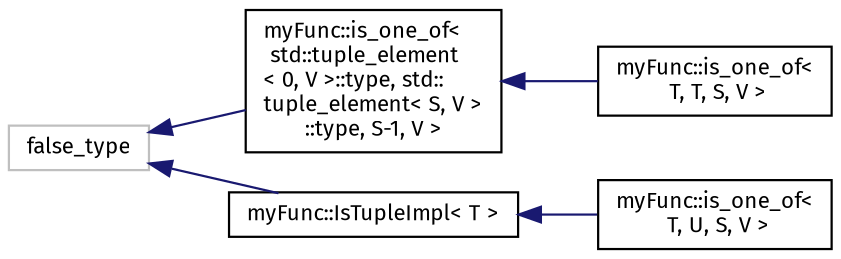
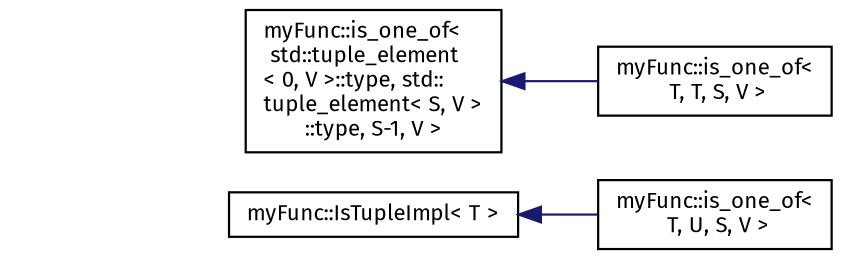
(79, 148) -> none
